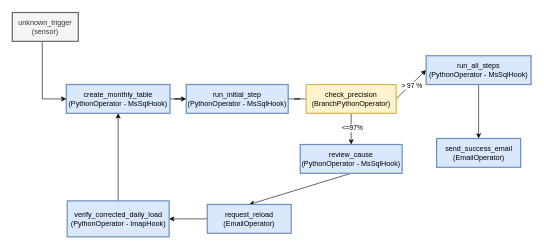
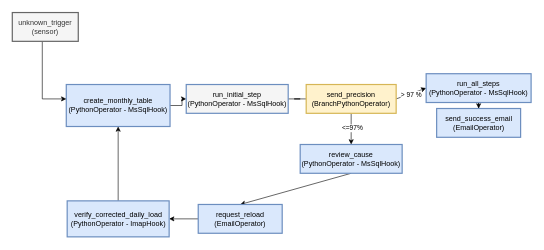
(479, 70) -> (479, 88)
(118, 99) -> (118, 105)
(237, 99) -> (237, 99)
(351, 99) -> (351, 99)
(479, 153) -> (479, 123)
(249, 219) -> (240, 219)
